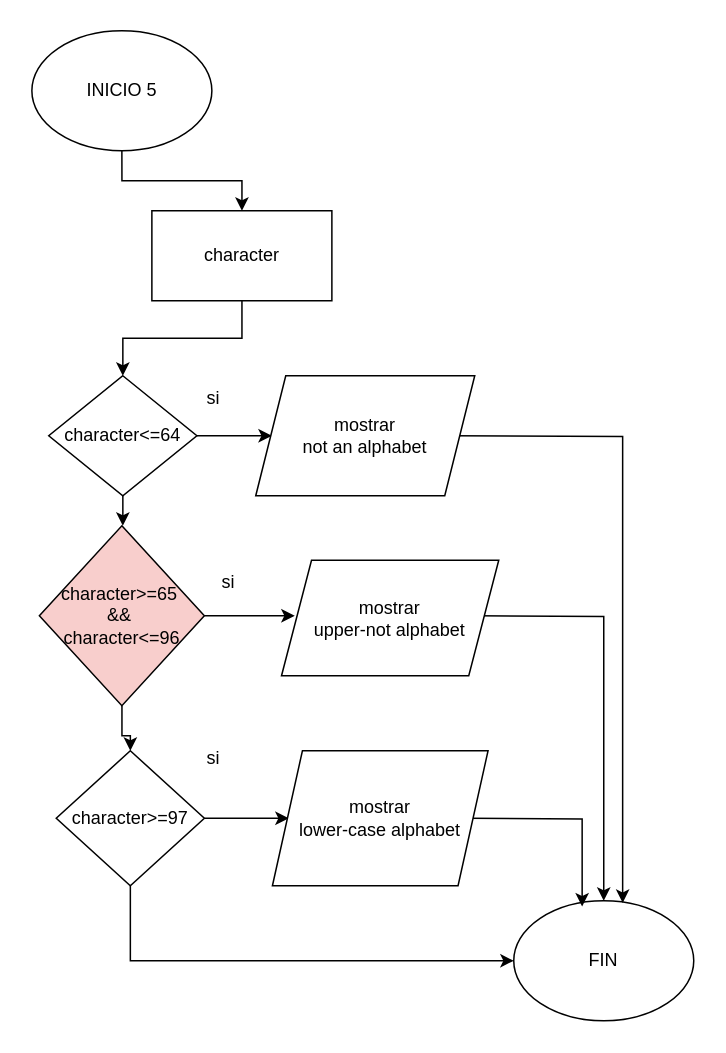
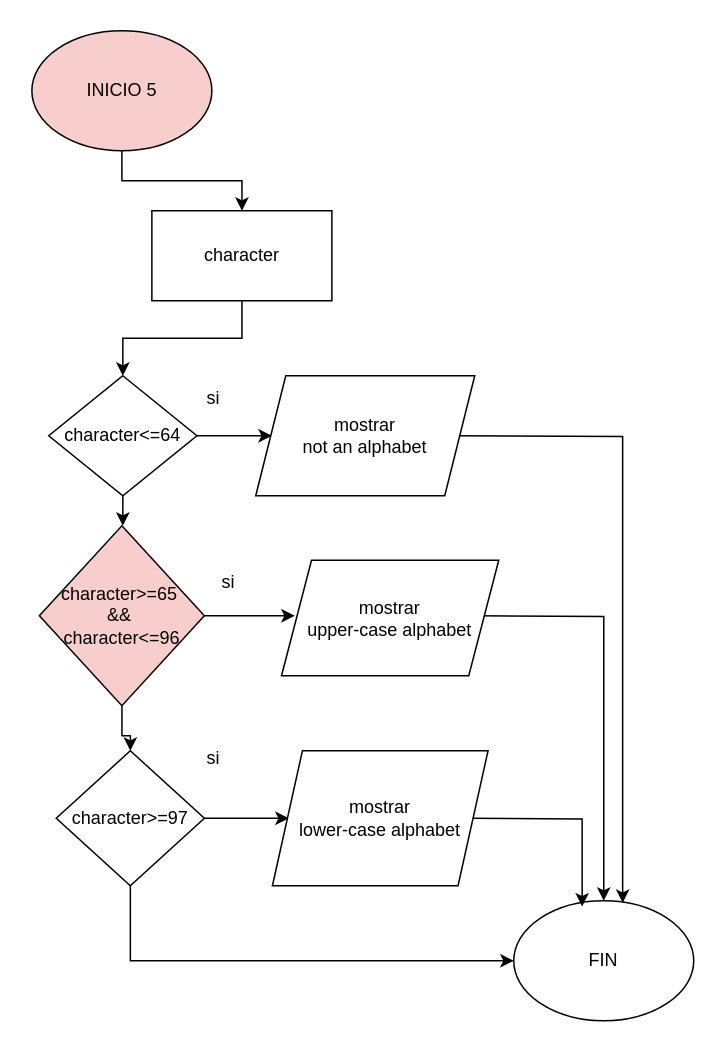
(122, 91) -> (122, 91)
(390, 619) -> (390, 619)
